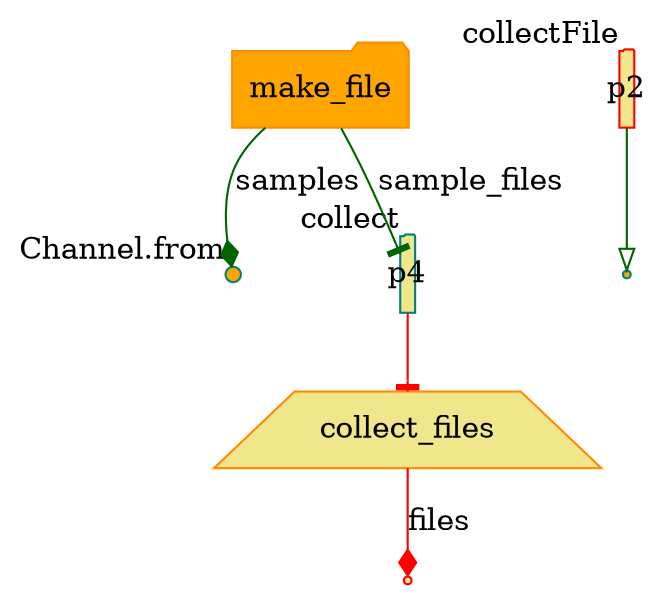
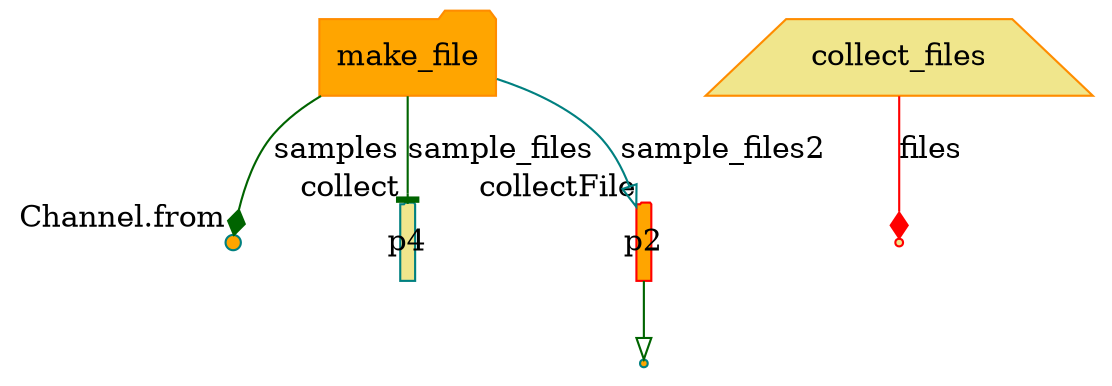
(627, 89) -> (644, 243)
none -> (577, 117)
(408, 347) -> none
